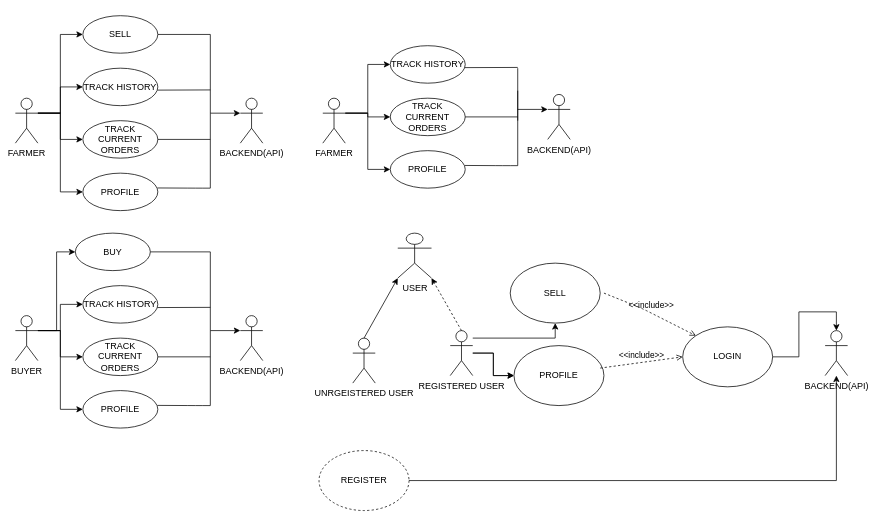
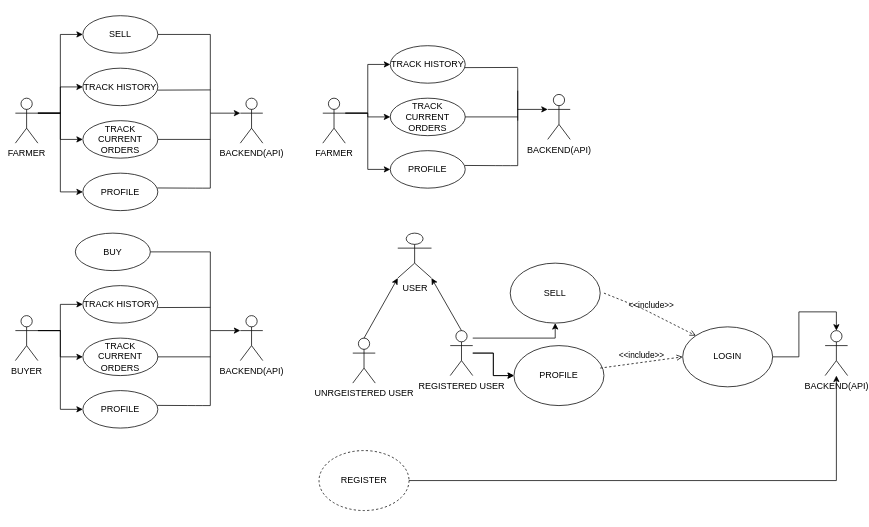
(57, 290) -> none
(448, 307) -> (448, 307)
